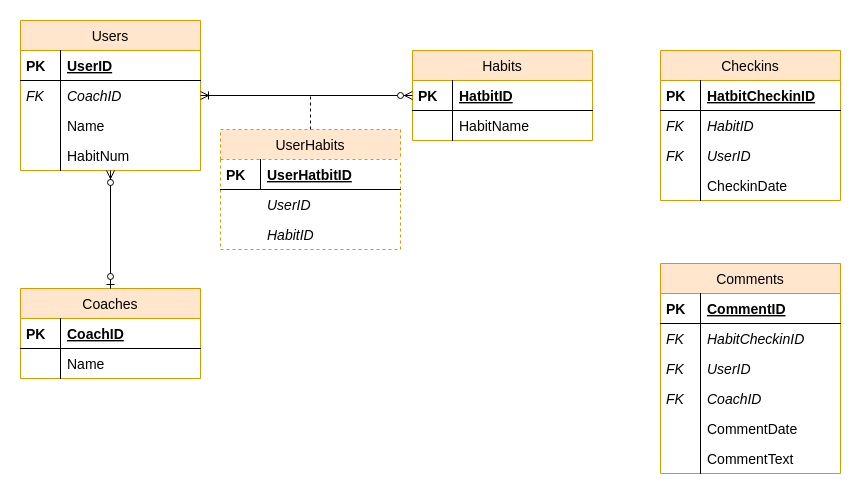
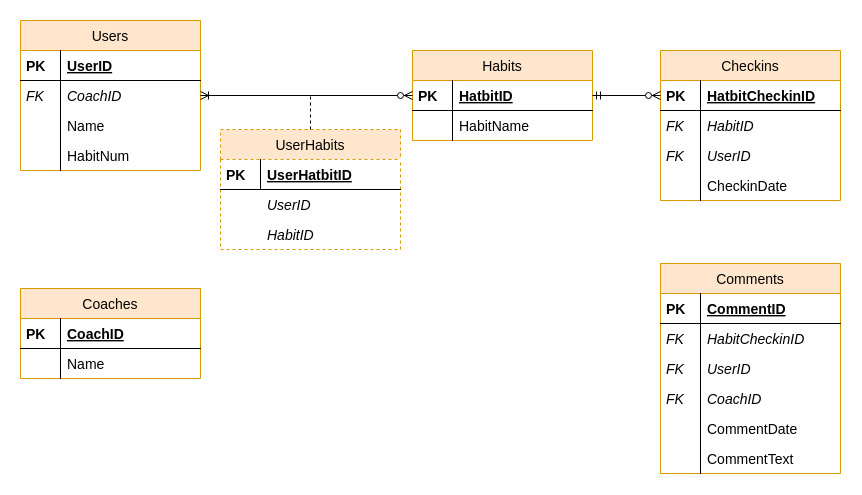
none -> (628, 96)
(111, 231) -> none
